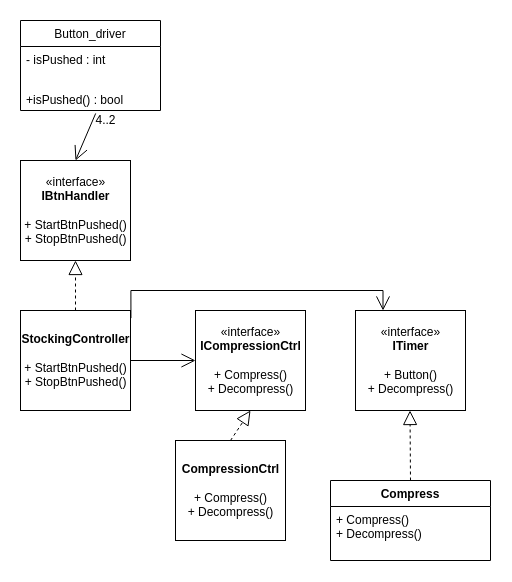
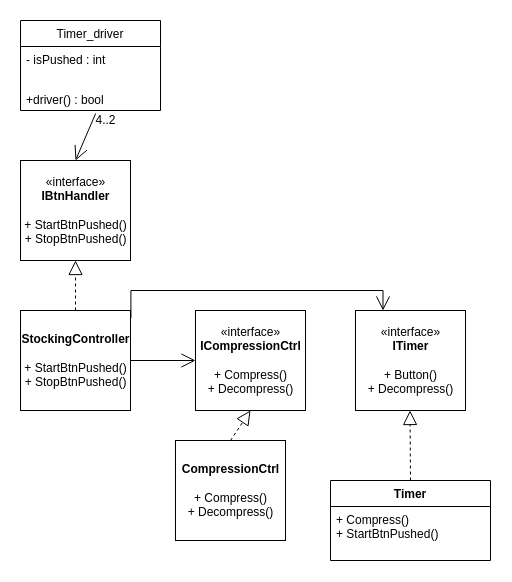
(90, 34) -> (90, 34)
(79, 100) -> (72, 100)
(410, 494) -> (410, 494)
(375, 520) -> (375, 520)
